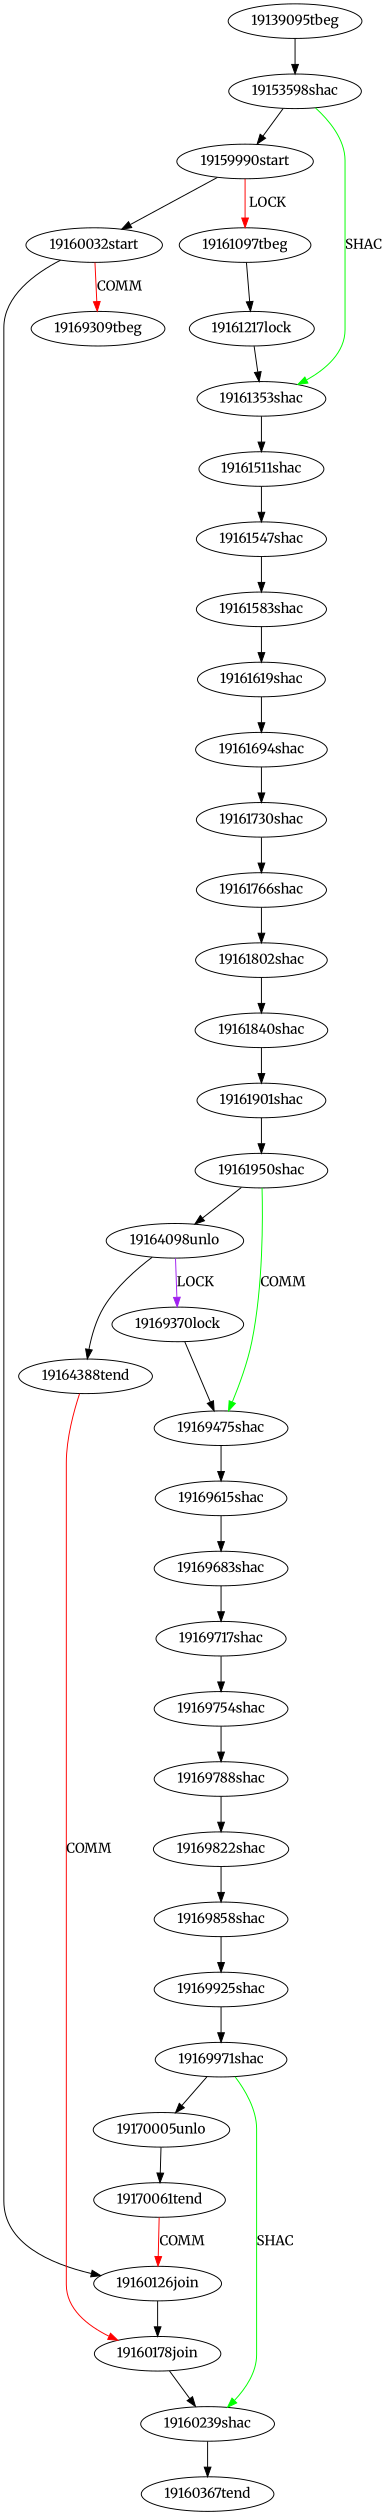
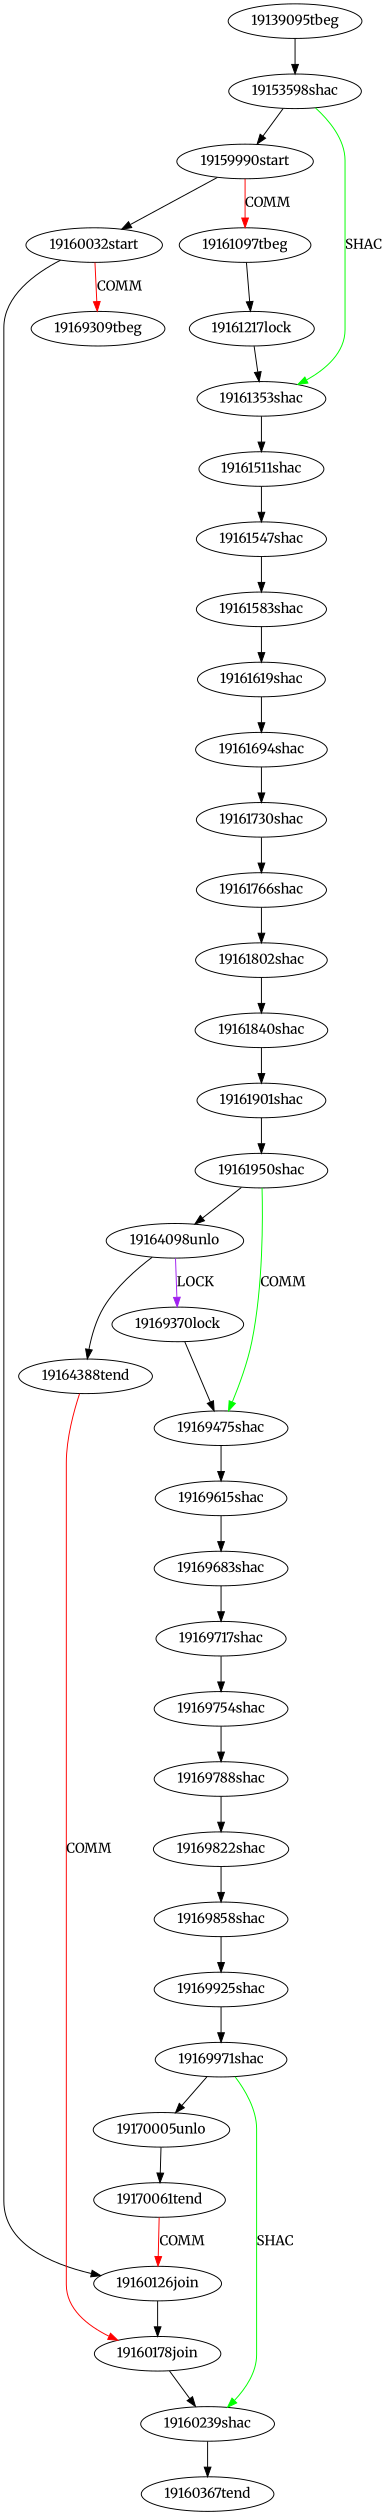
(268, 203) -> (268, 203)
